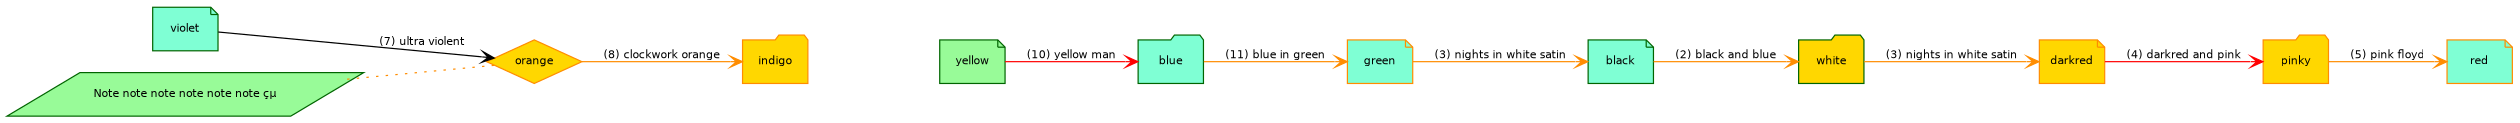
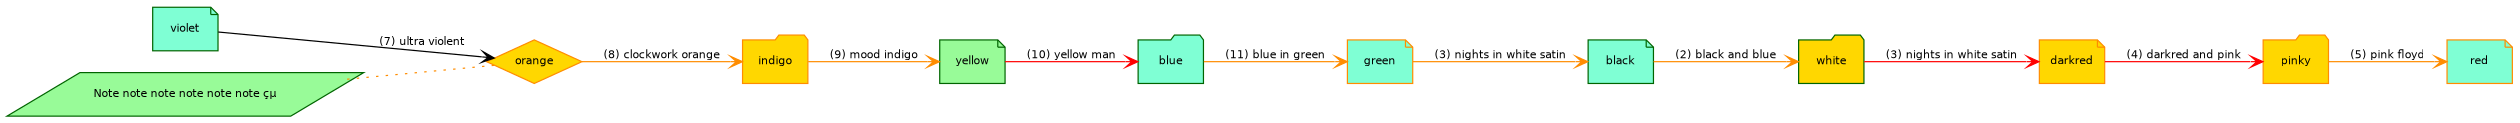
none -> (868, 62)
(1945, 62) -> (1945, 62)
